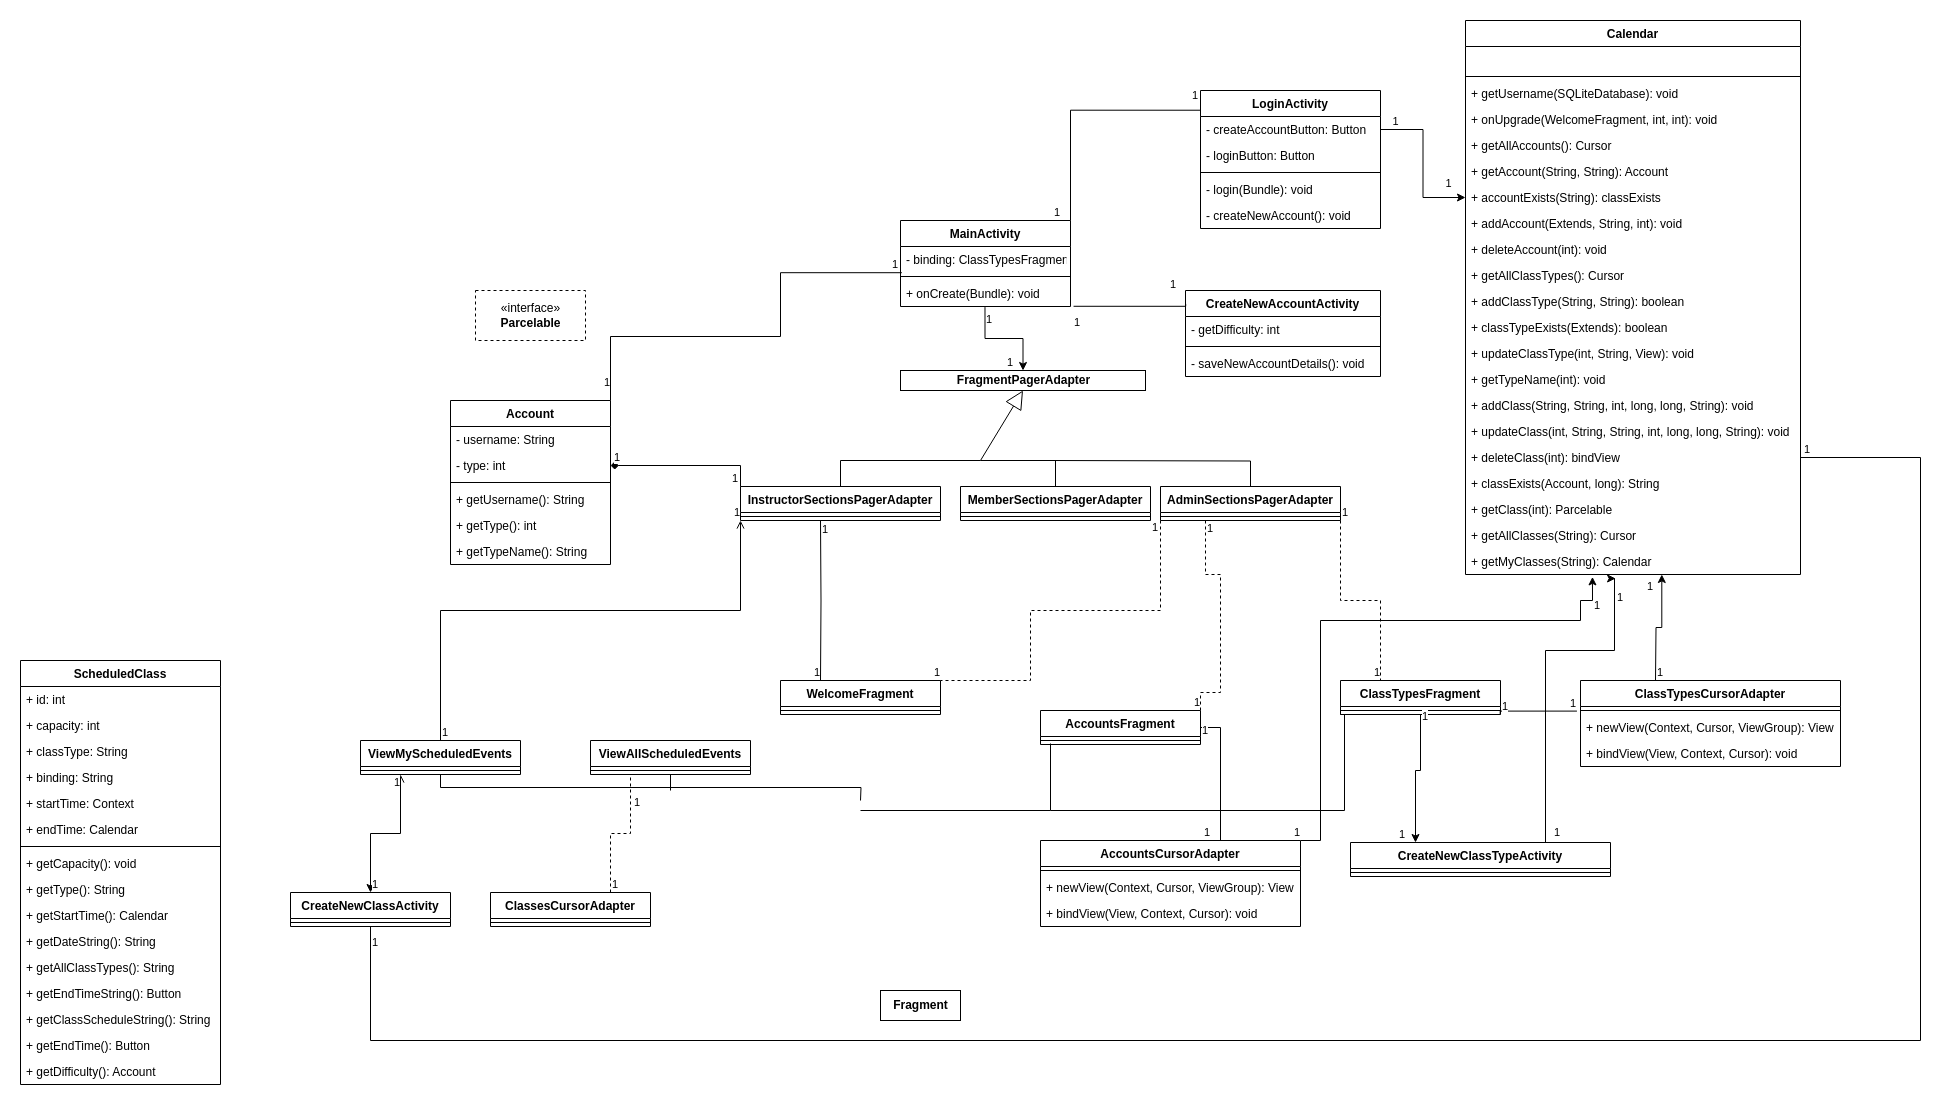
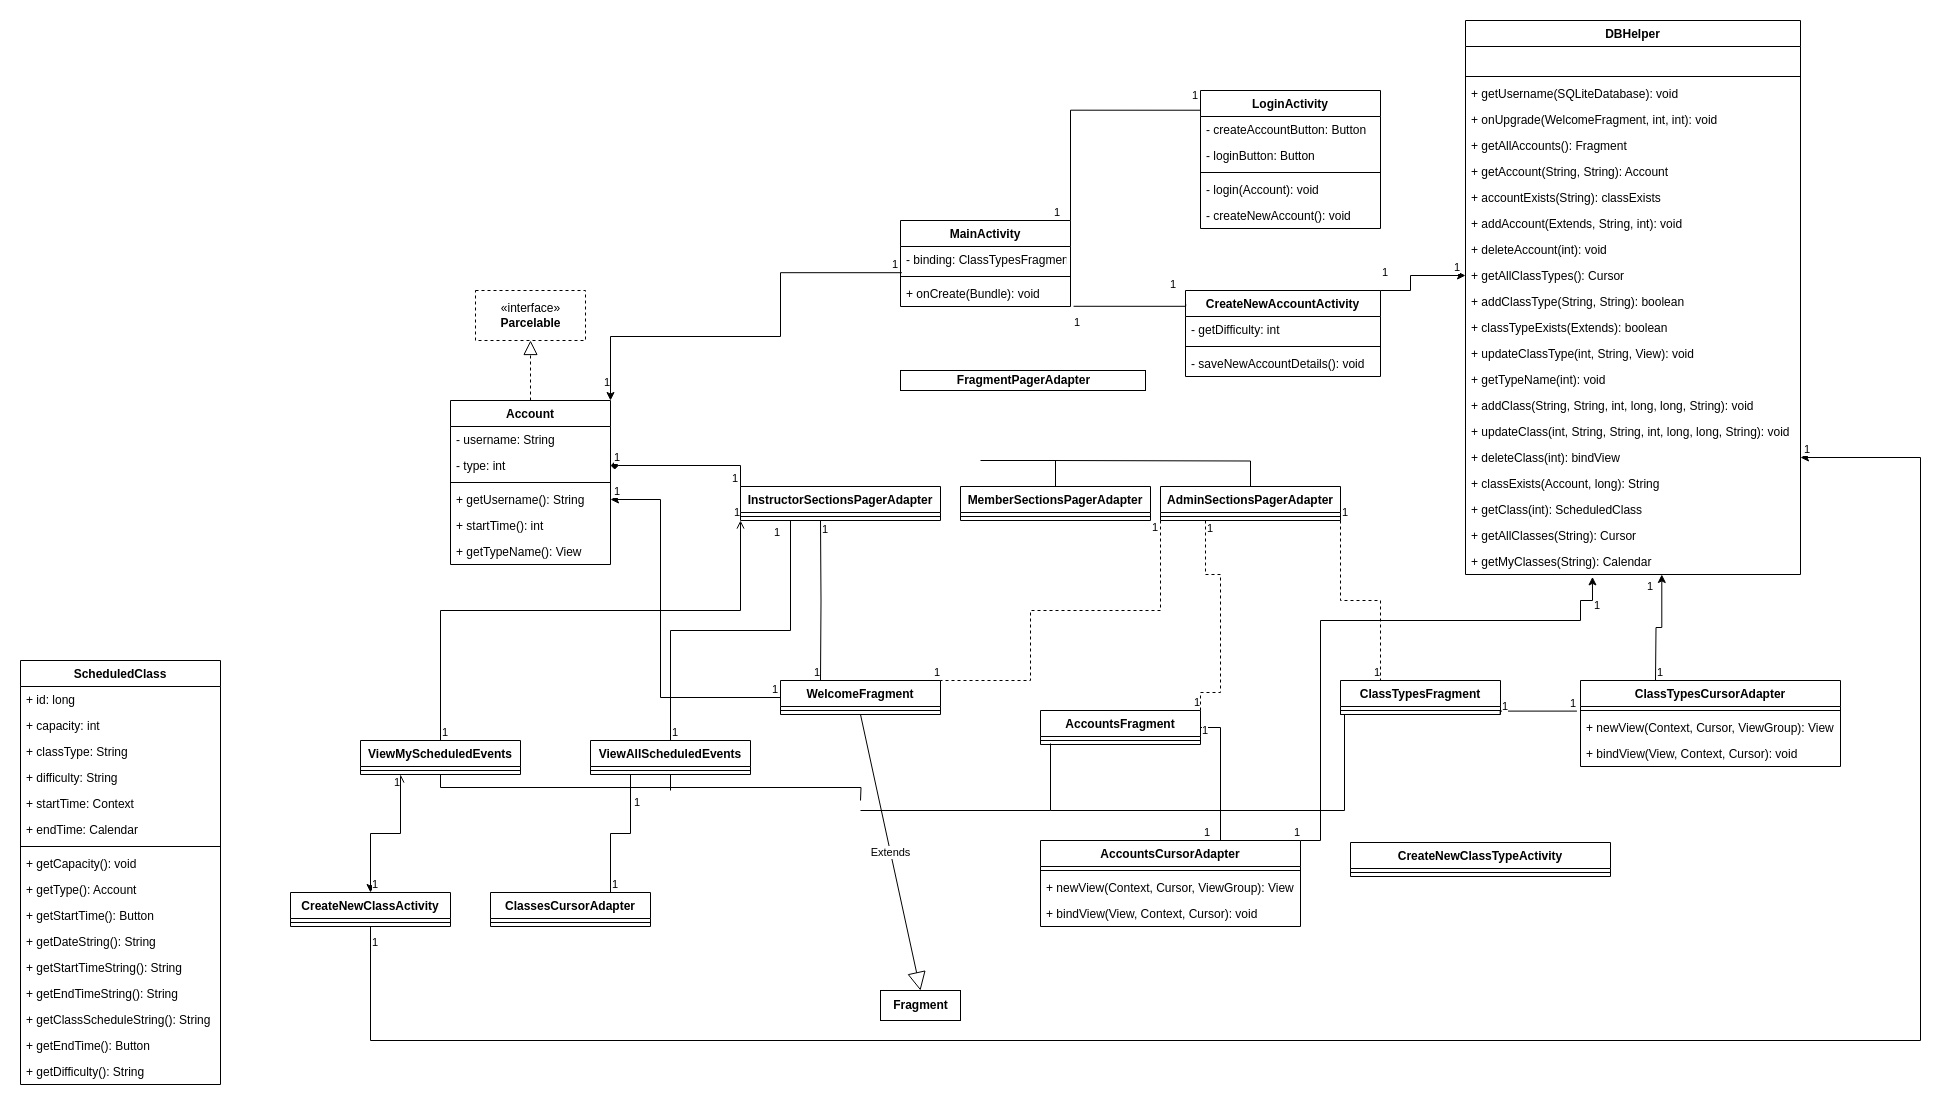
(1633, 34) -> (1633, 34)
(1551, 146) -> (1557, 146)
(1423, 162) -> none
(1267, 190) -> (1272, 190)
none -> (1412, 276)
(1001, 339) -> none
none -> (531, 378)
(611, 395) -> (611, 392)
(1807, 458) -> (1809, 458)
(929, 461) -> none
(1551, 510) -> (1564, 510)
(504, 526) -> (509, 526)
(527, 552) -> (520, 552)
none -> (730, 631)
none -> (661, 638)
(1546, 674) -> none
(48, 700) -> (52, 700)
(1416, 773) -> none
(74, 778) -> (82, 778)
(621, 834) -> (621, 834)
none -> (889, 845)
(84, 890) -> (89, 890)
(106, 916) -> (100, 916)
(109, 968) -> (117, 968)
(112, 994) -> (111, 994)
(104, 1072) -> (99, 1072)
